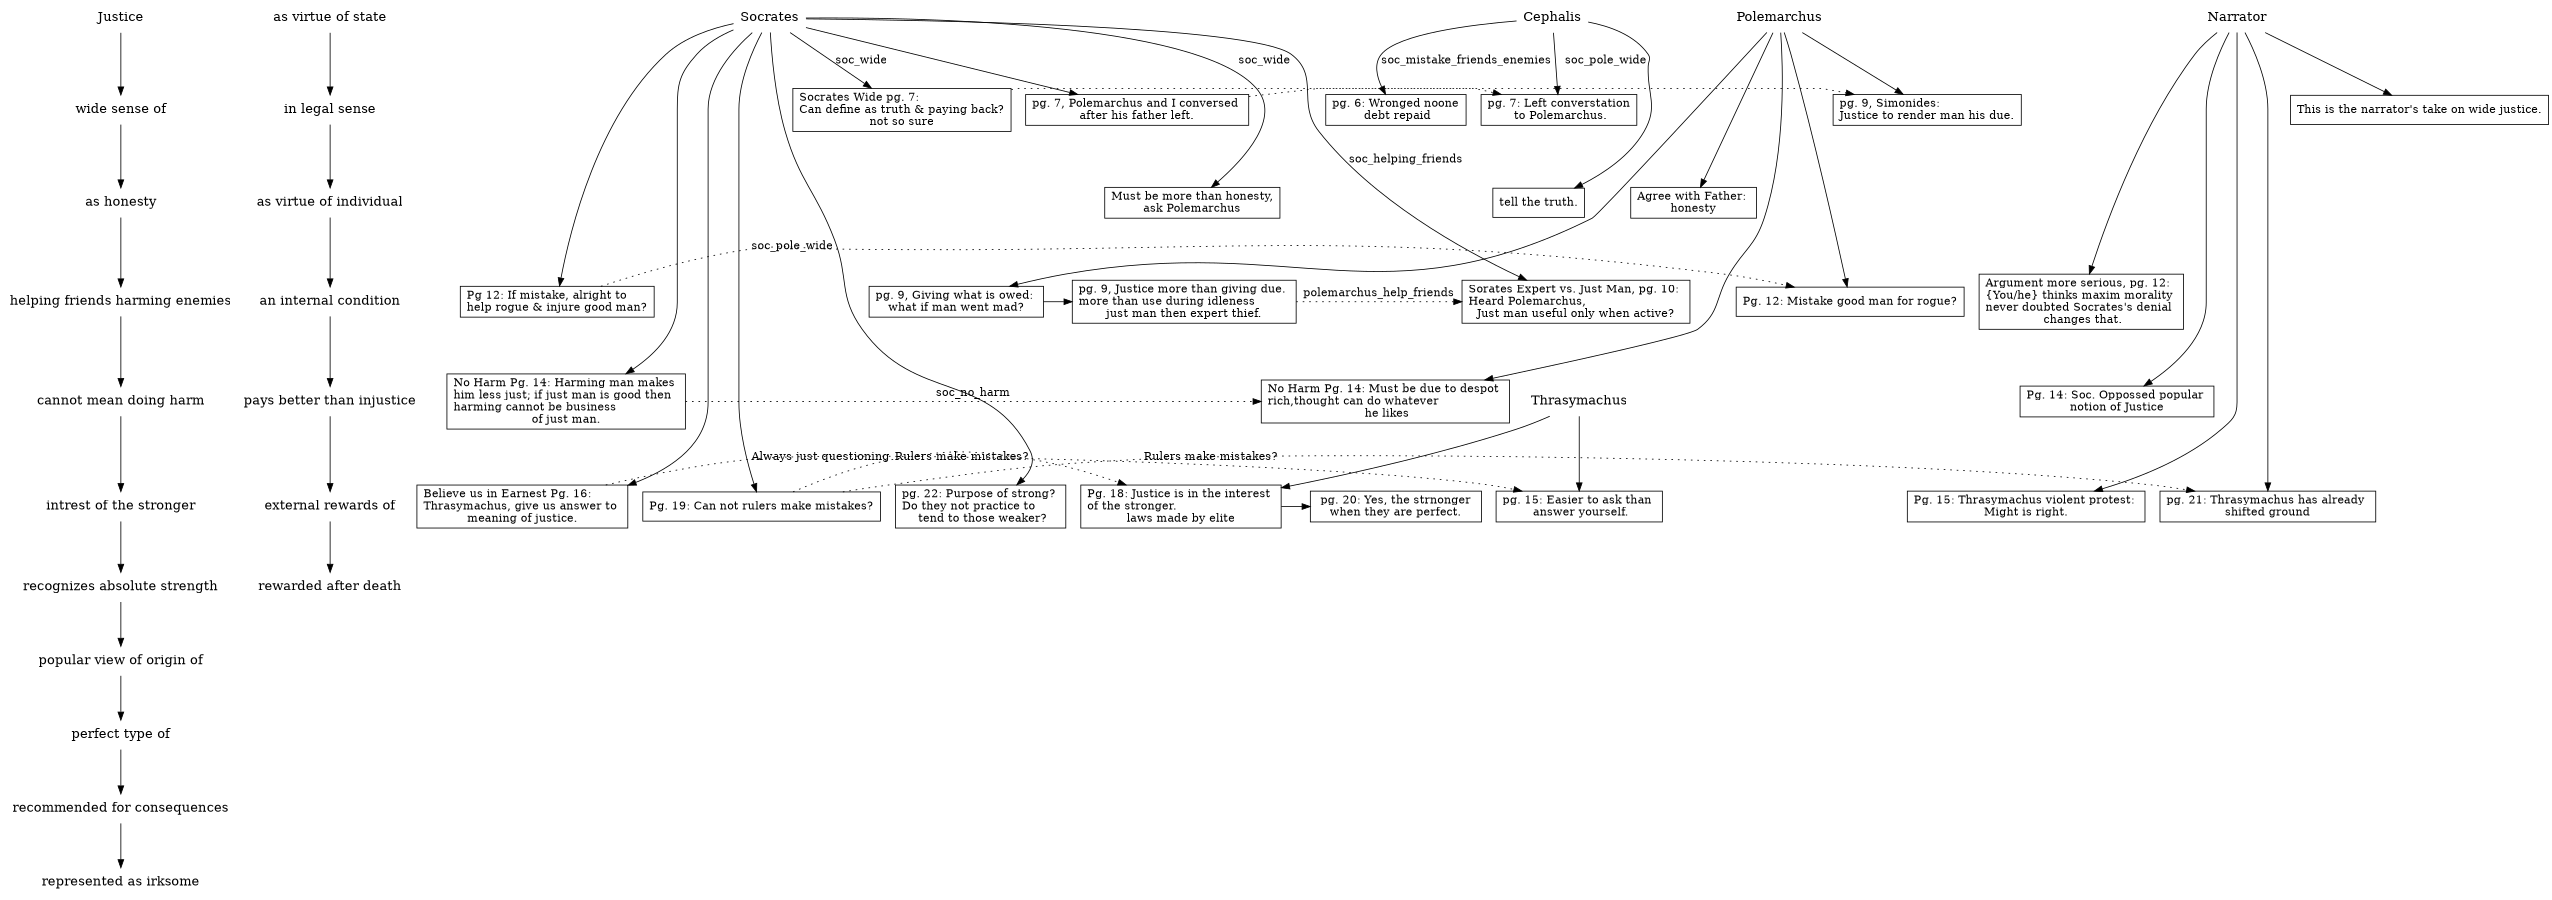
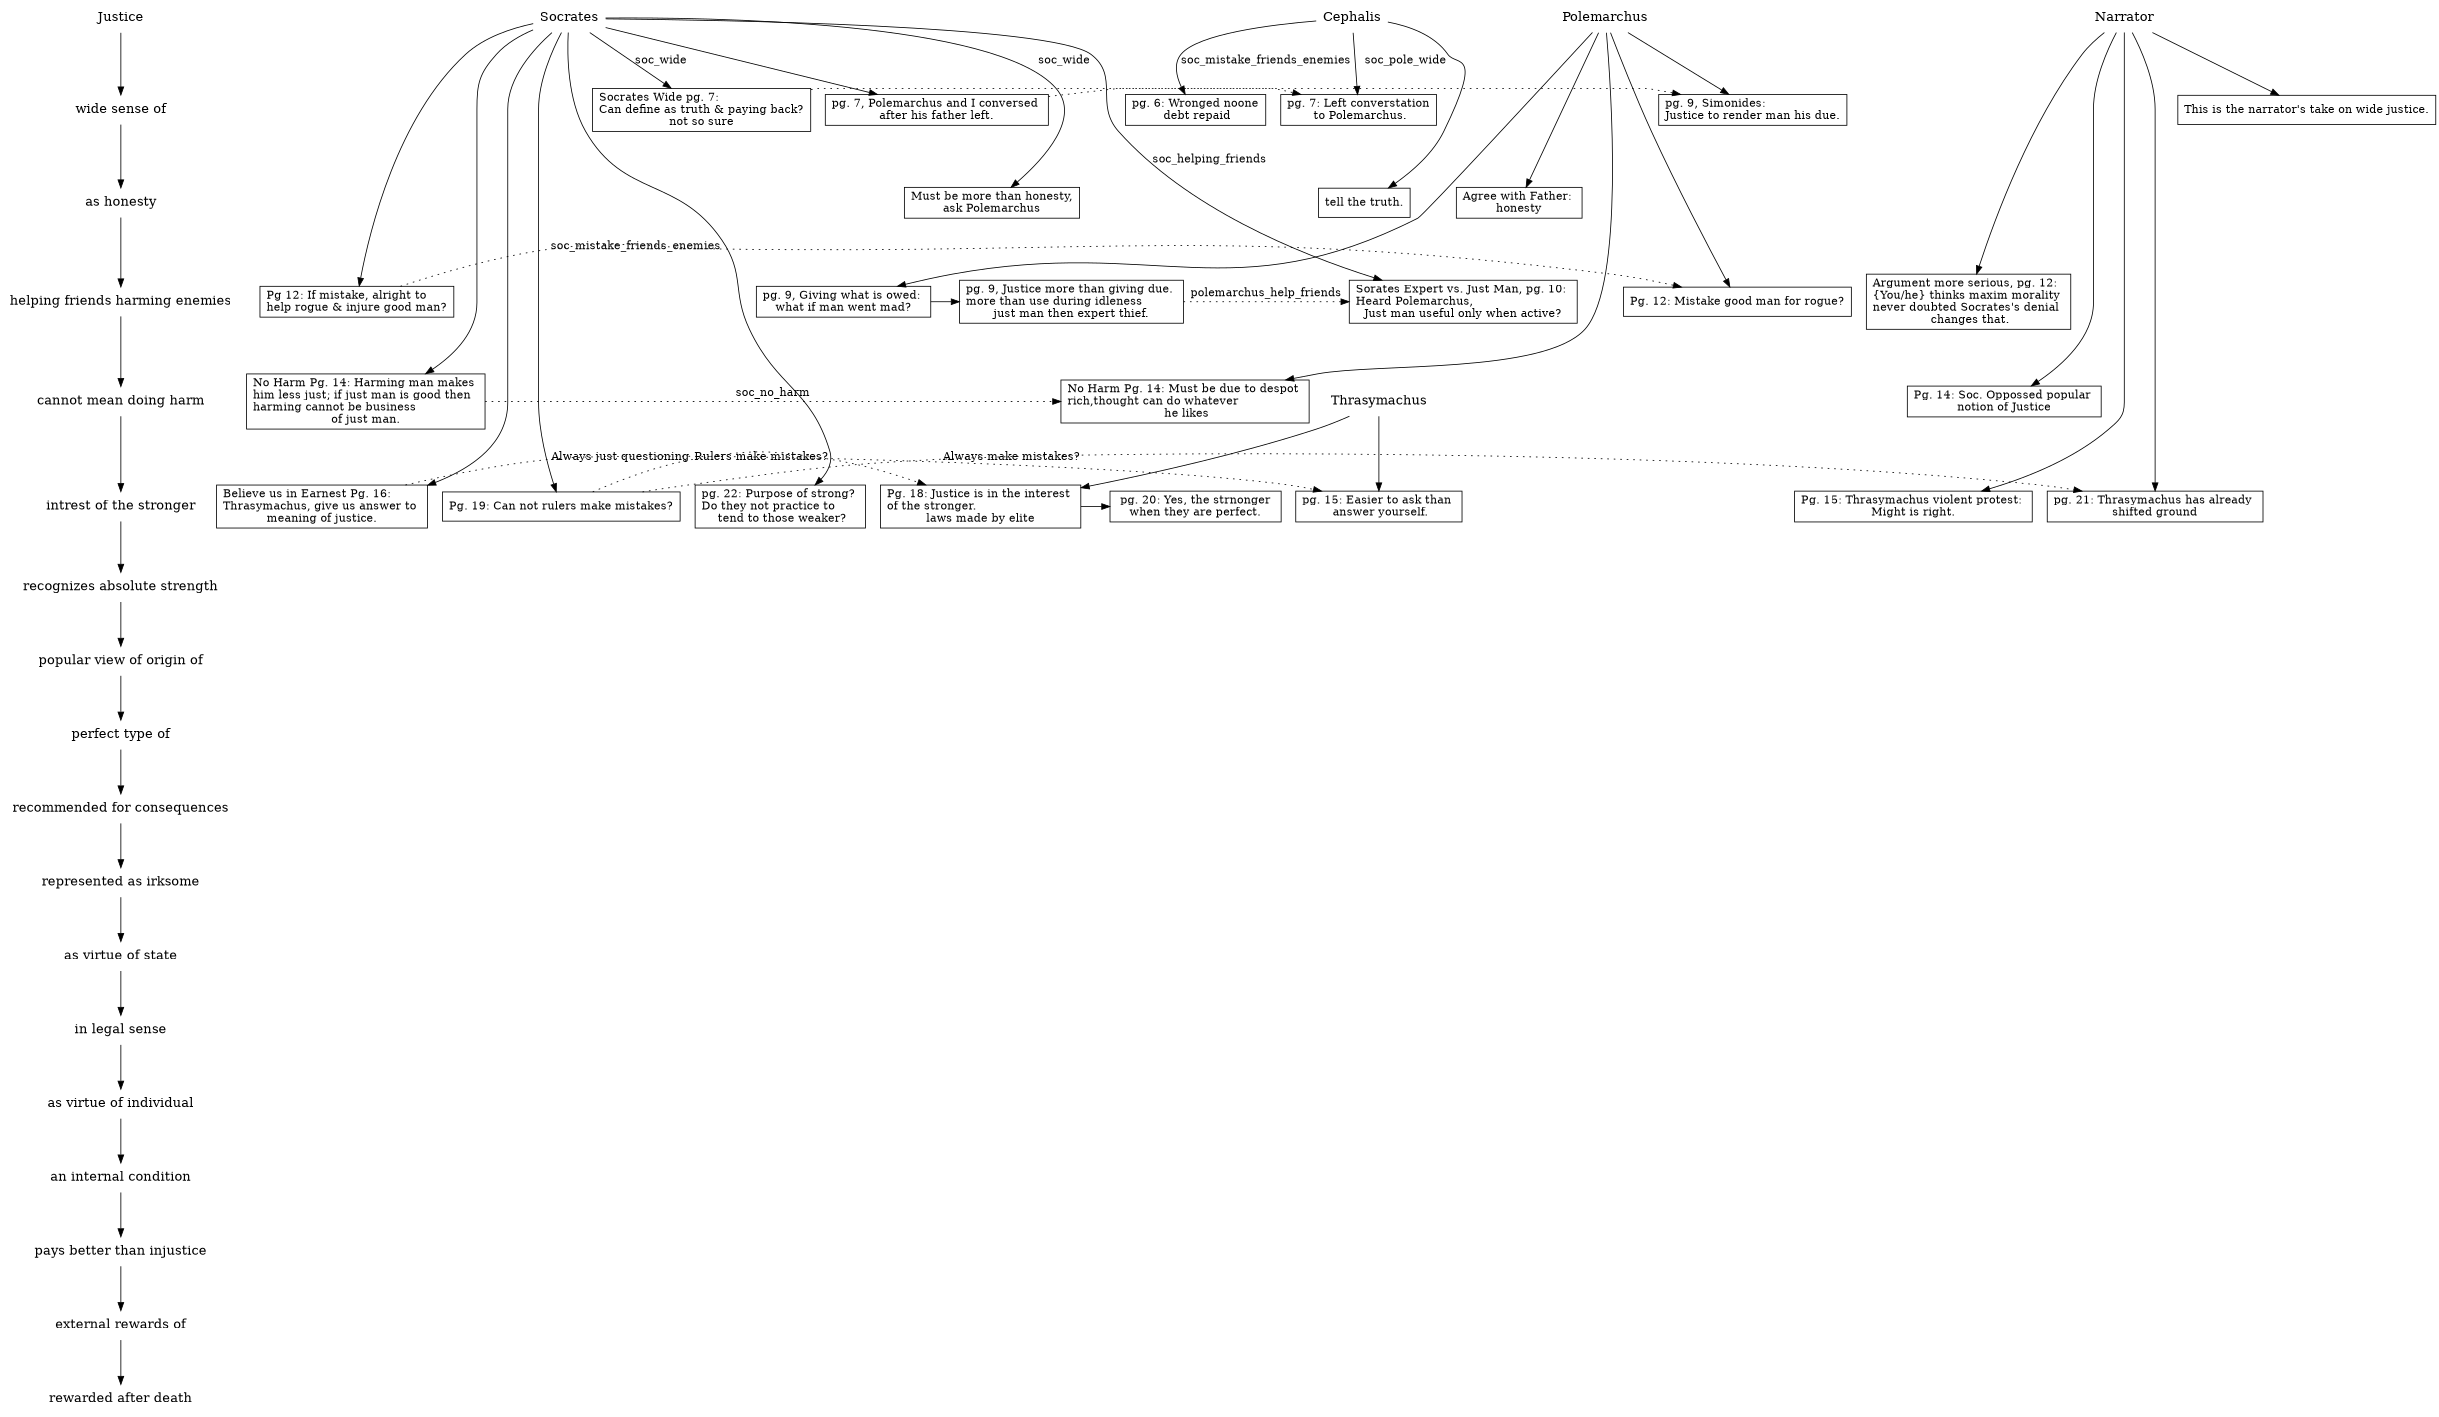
(792, 246) -> (636, 246)
(1211, 457) -> (1011, 457)
none -> (121, 915)
